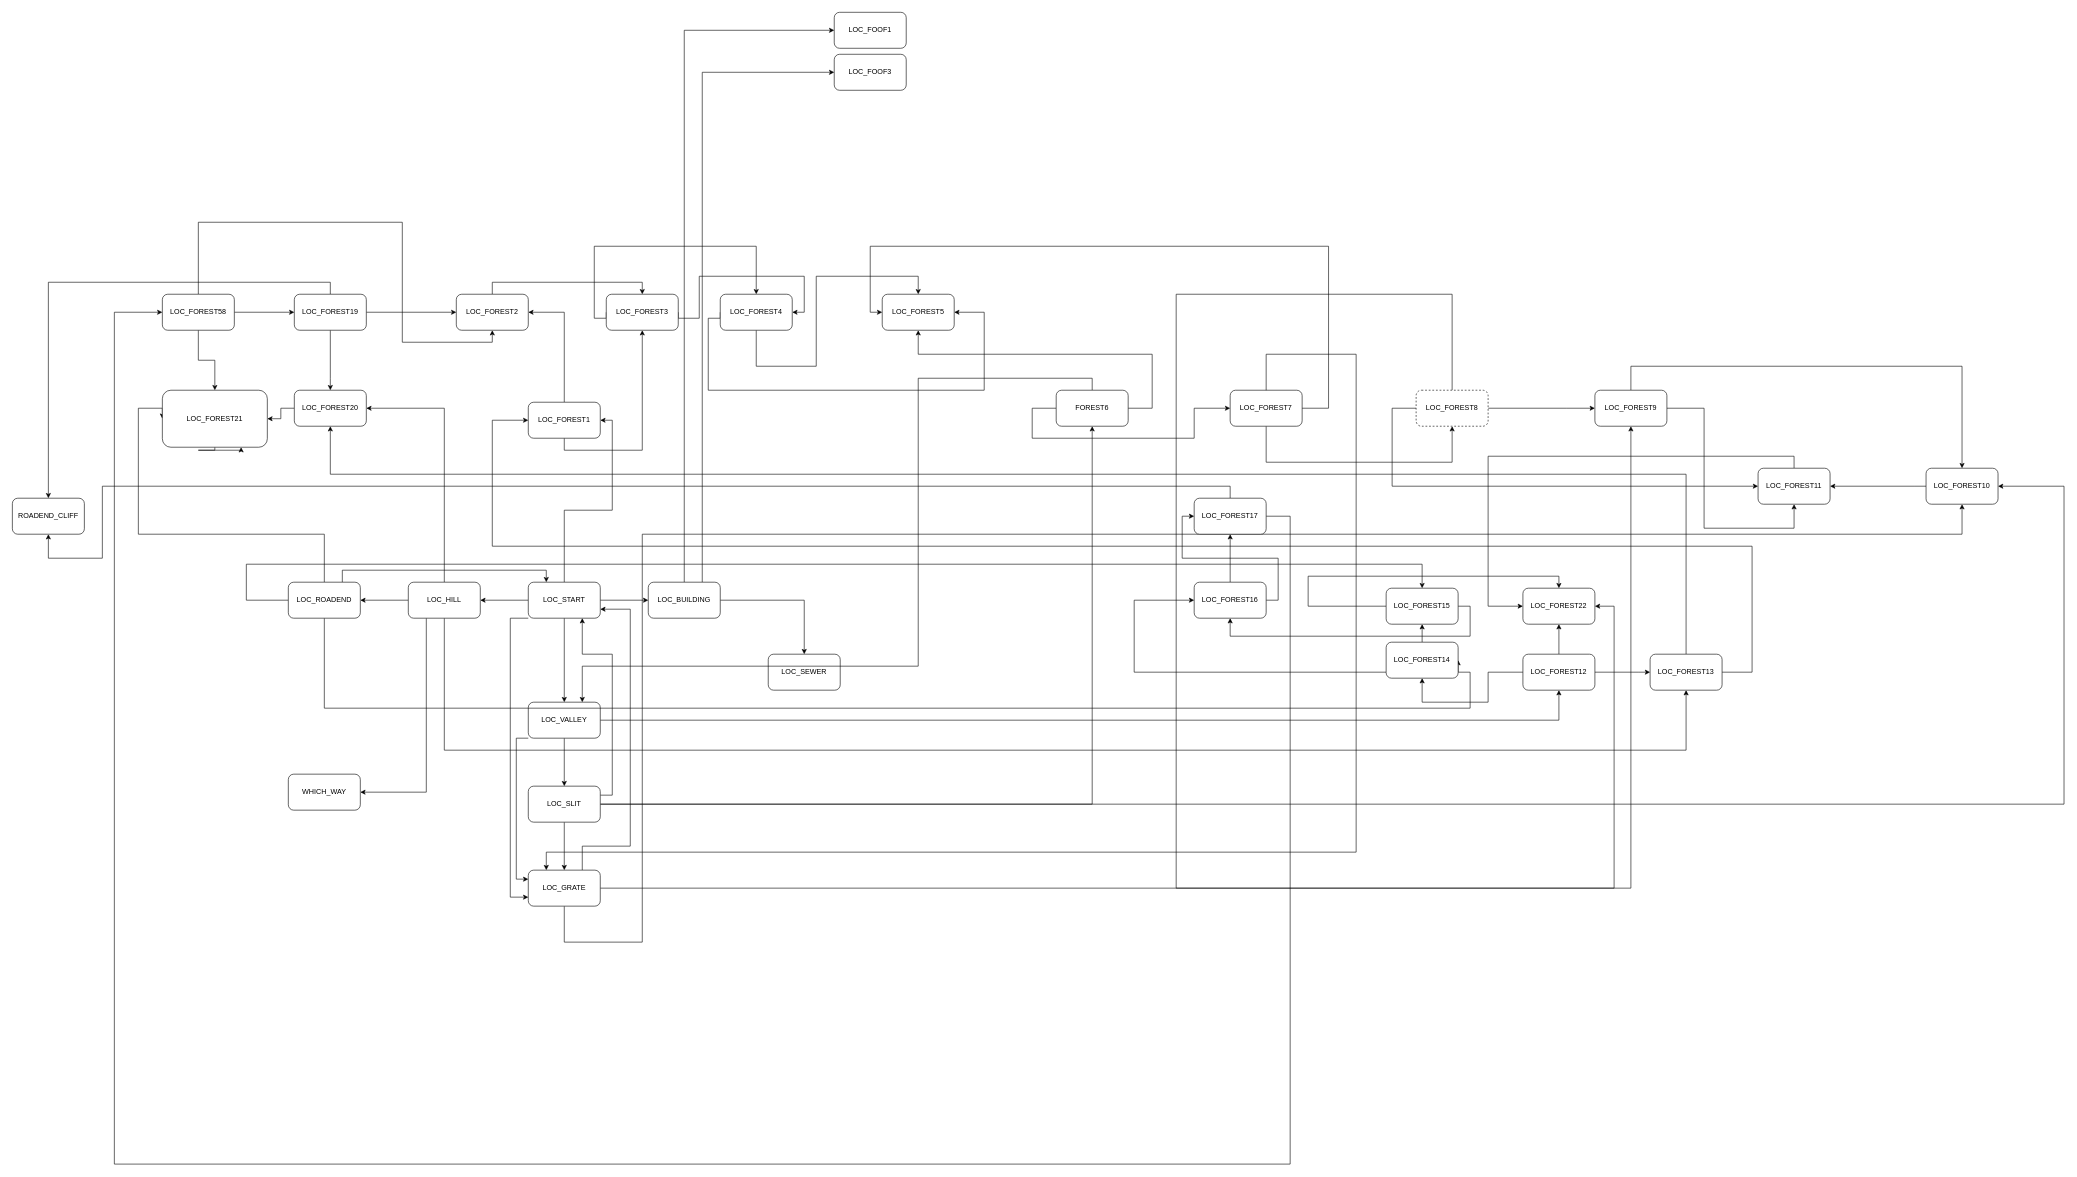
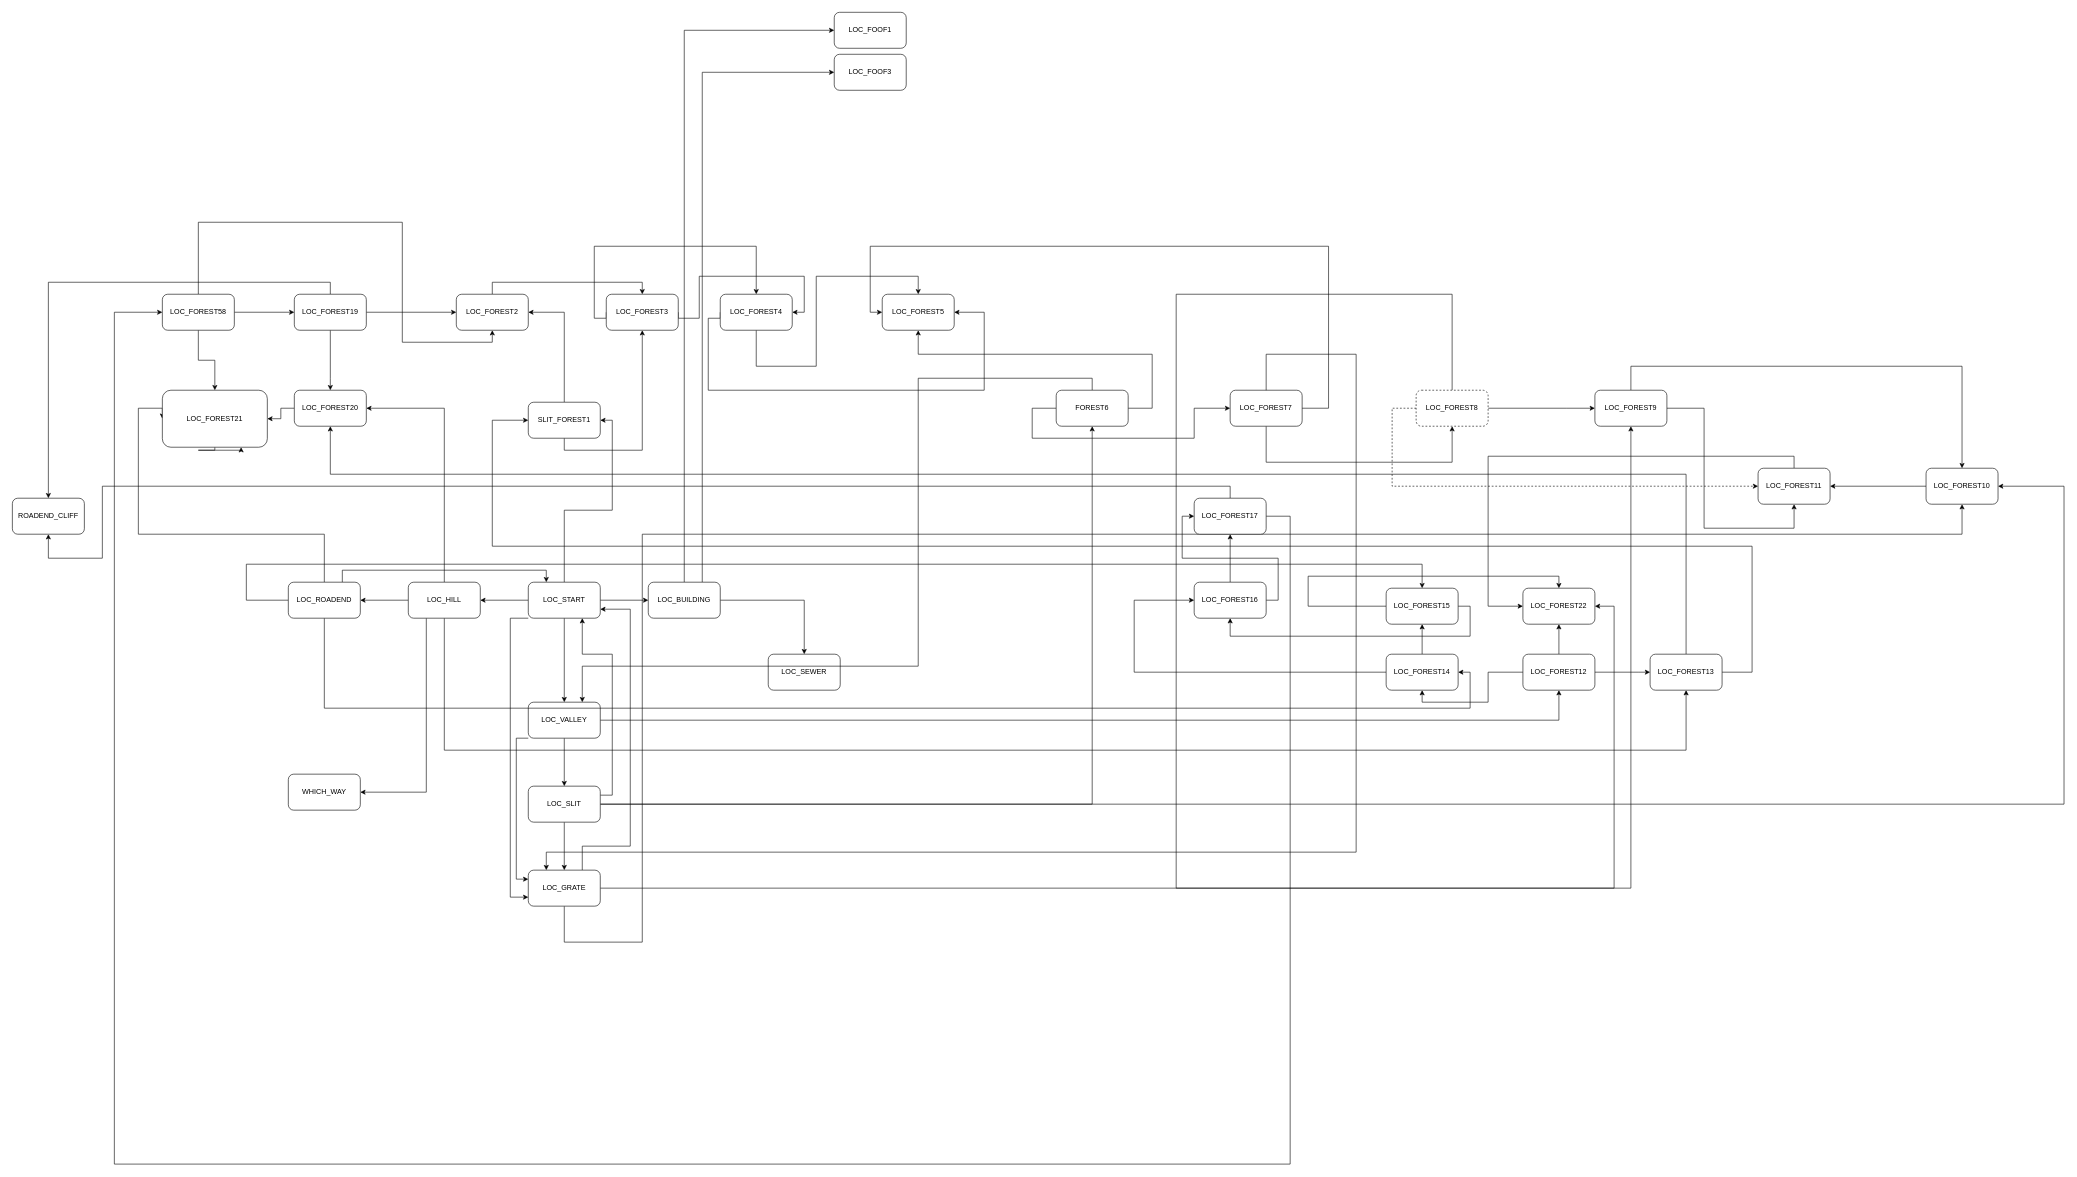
(564, 420) -> (564, 420)
(1522, 486) -> (1522, 486)
(1422, 660) -> (1422, 672)
